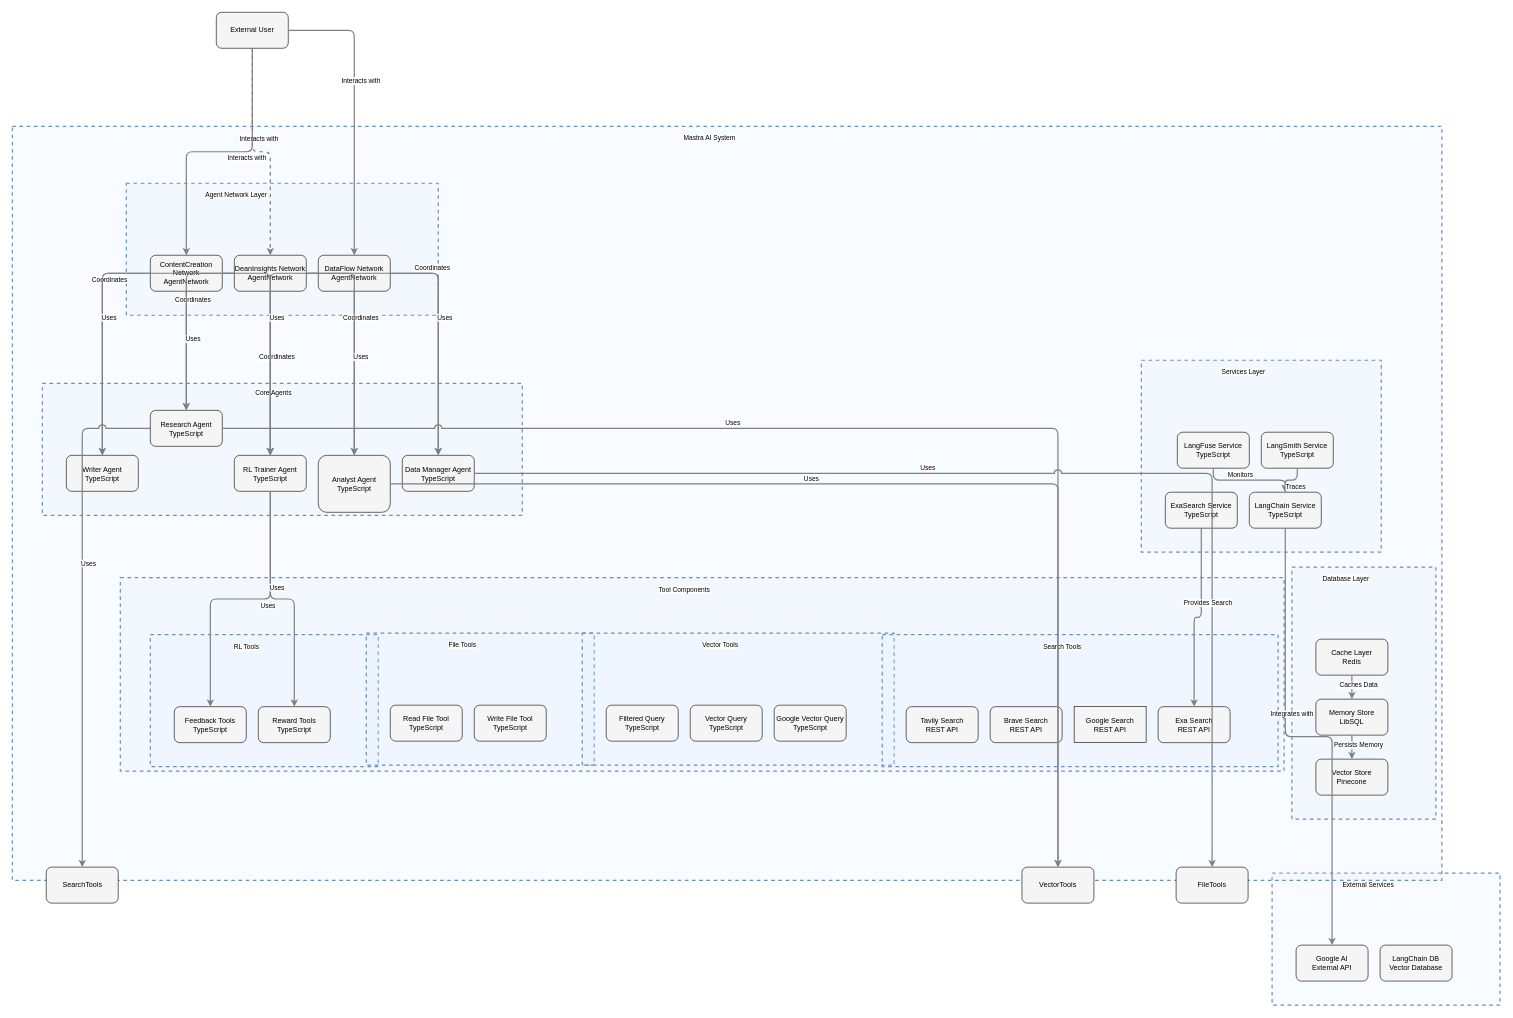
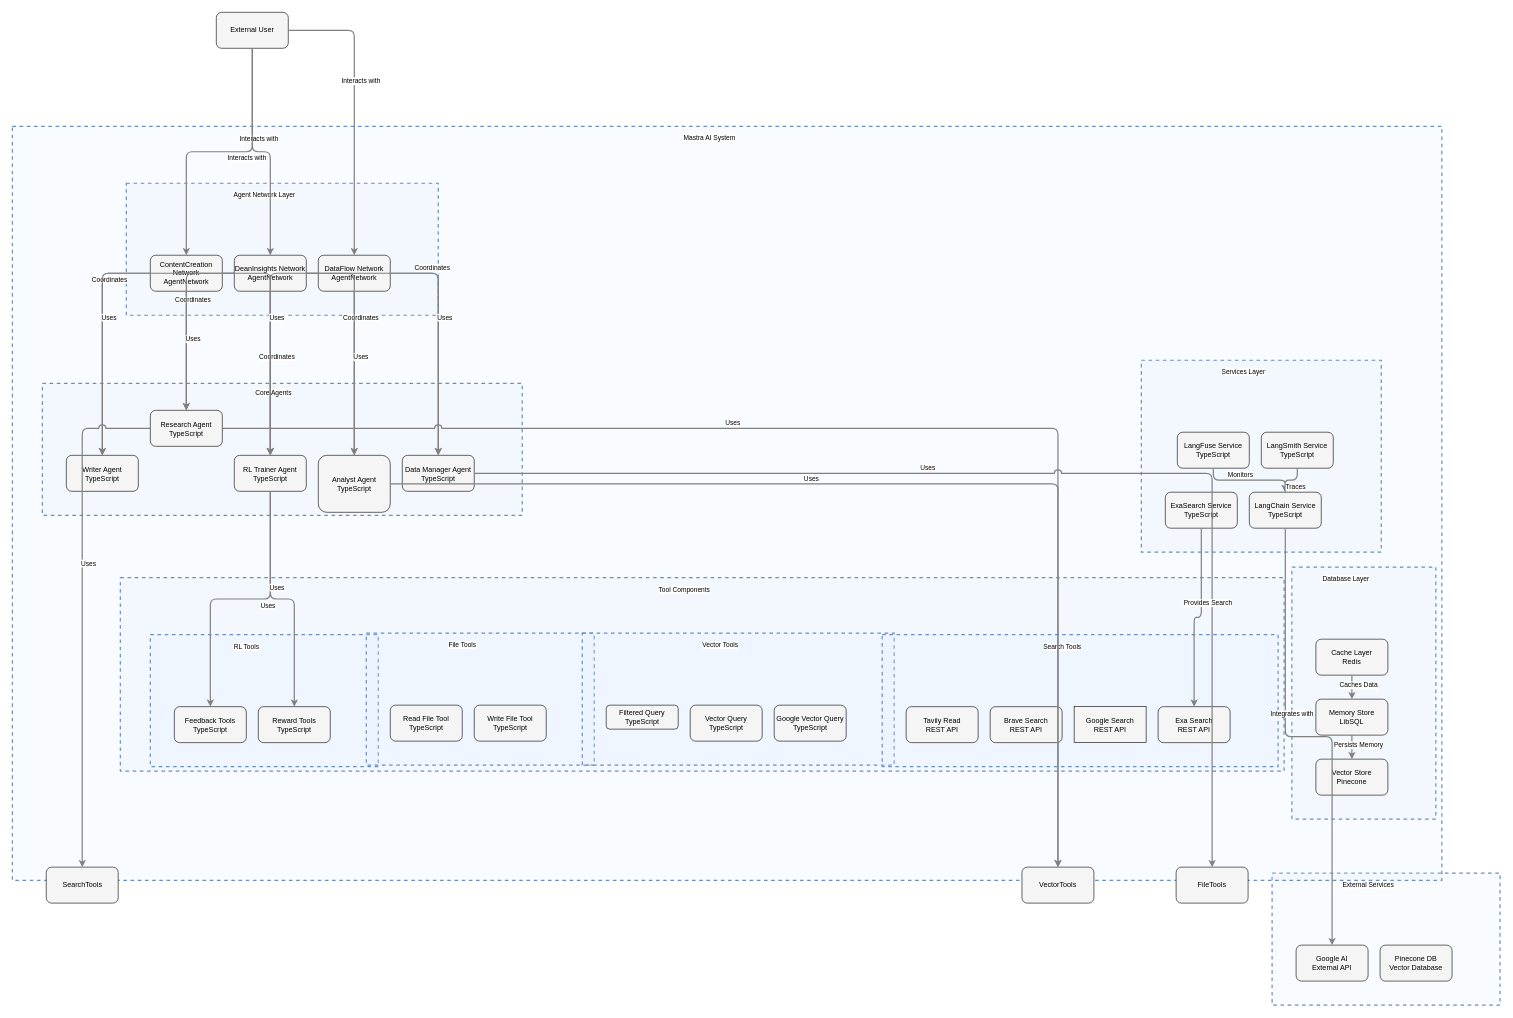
(270, 193) -> (270, 193)
(236, 195) -> (264, 195)
(642, 723) -> (642, 717)
(942, 725) -> (942, 725)
(1416, 963) -> (1416, 963)
